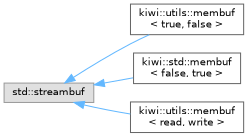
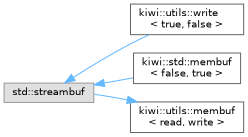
(187, 19) -> (187, 19)
(107, 110) -> (111, 97)
